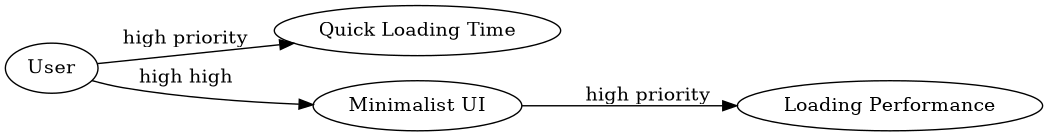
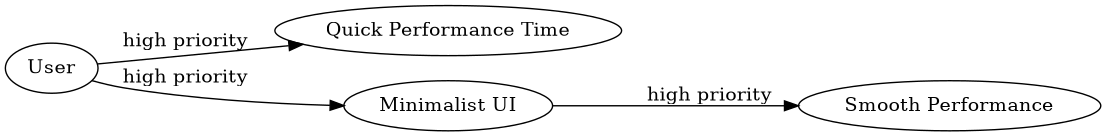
(417, 31) -> (448, 31)
(186, 77) -> (186, 77)
(890, 106) -> (950, 106)
